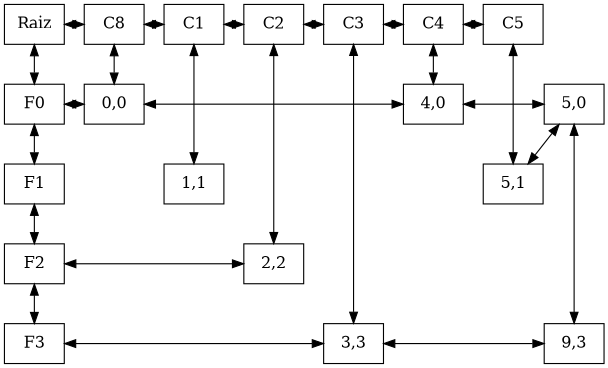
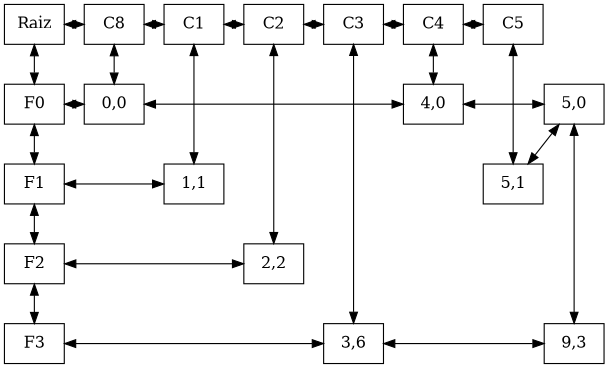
none -> (114, 184)
(354, 344) -> (354, 344)
